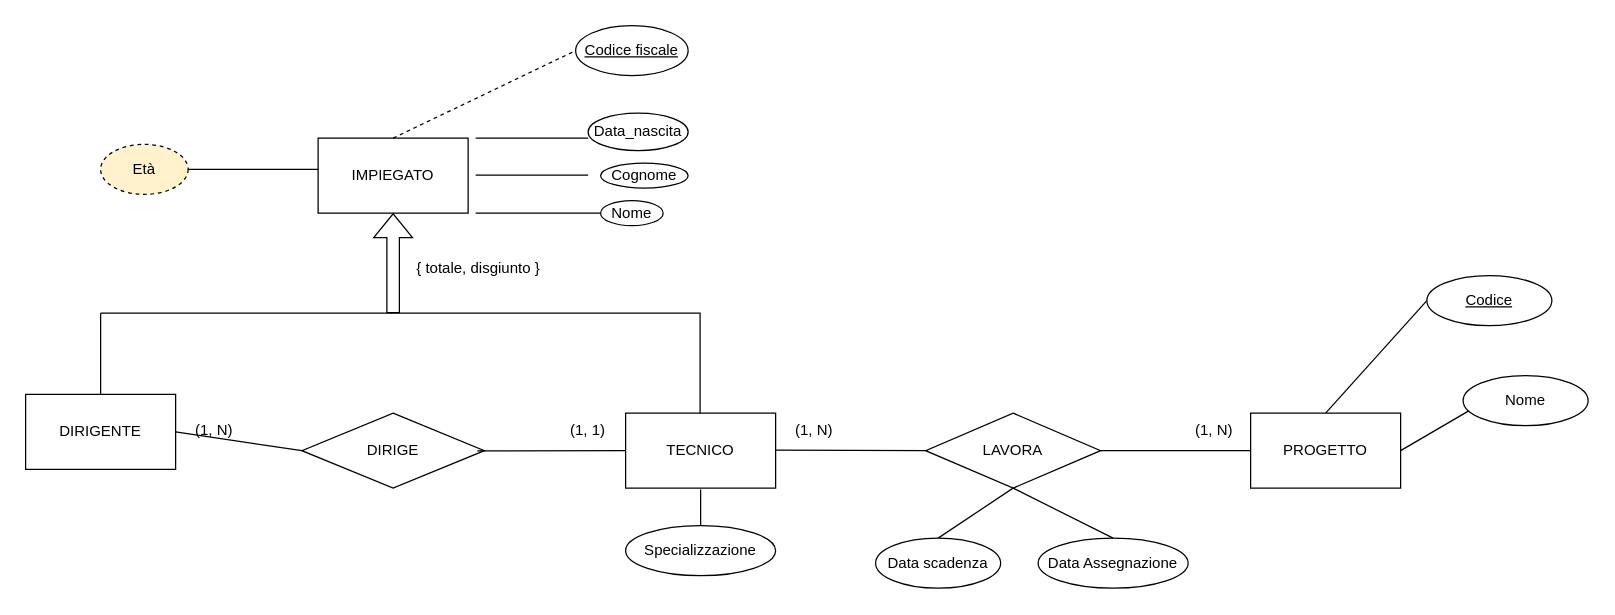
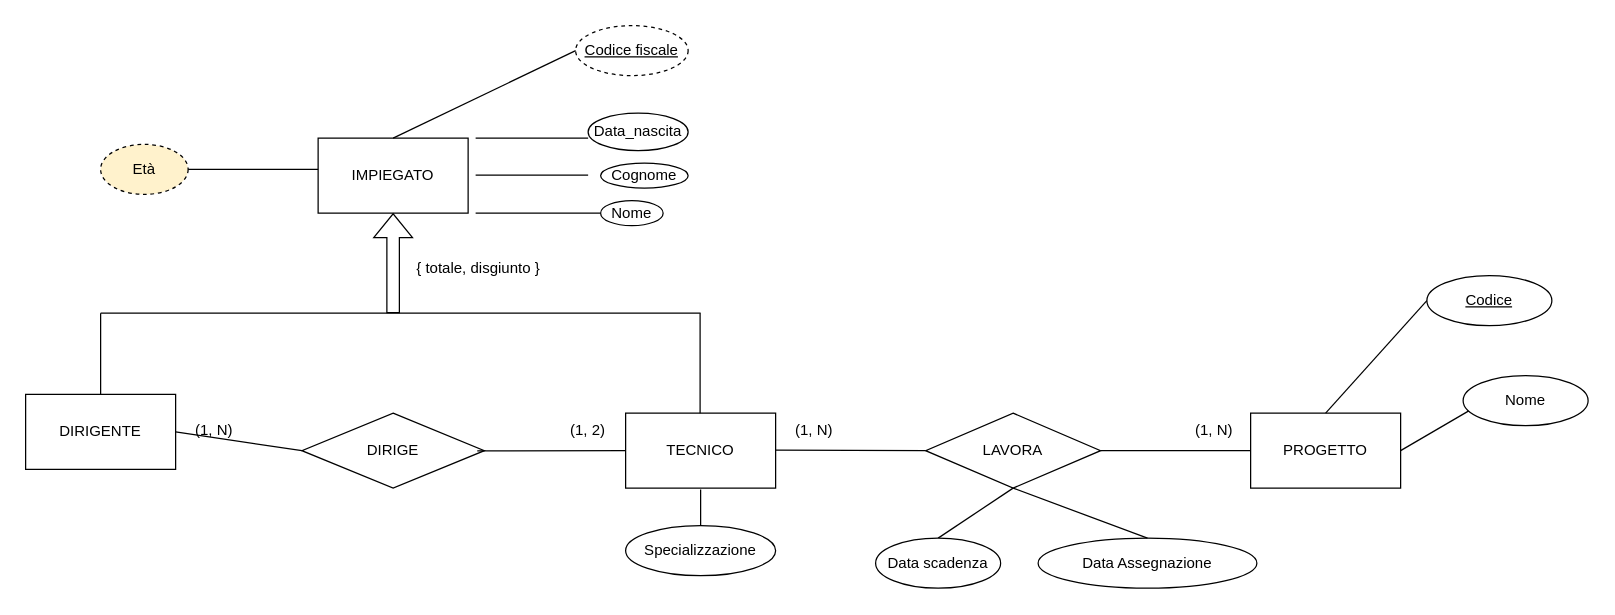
(632, 51) -> (632, 51)
(484, 94) -> (484, 94)
(589, 440) -> (589, 440)
(1113, 563) -> (1148, 563)
